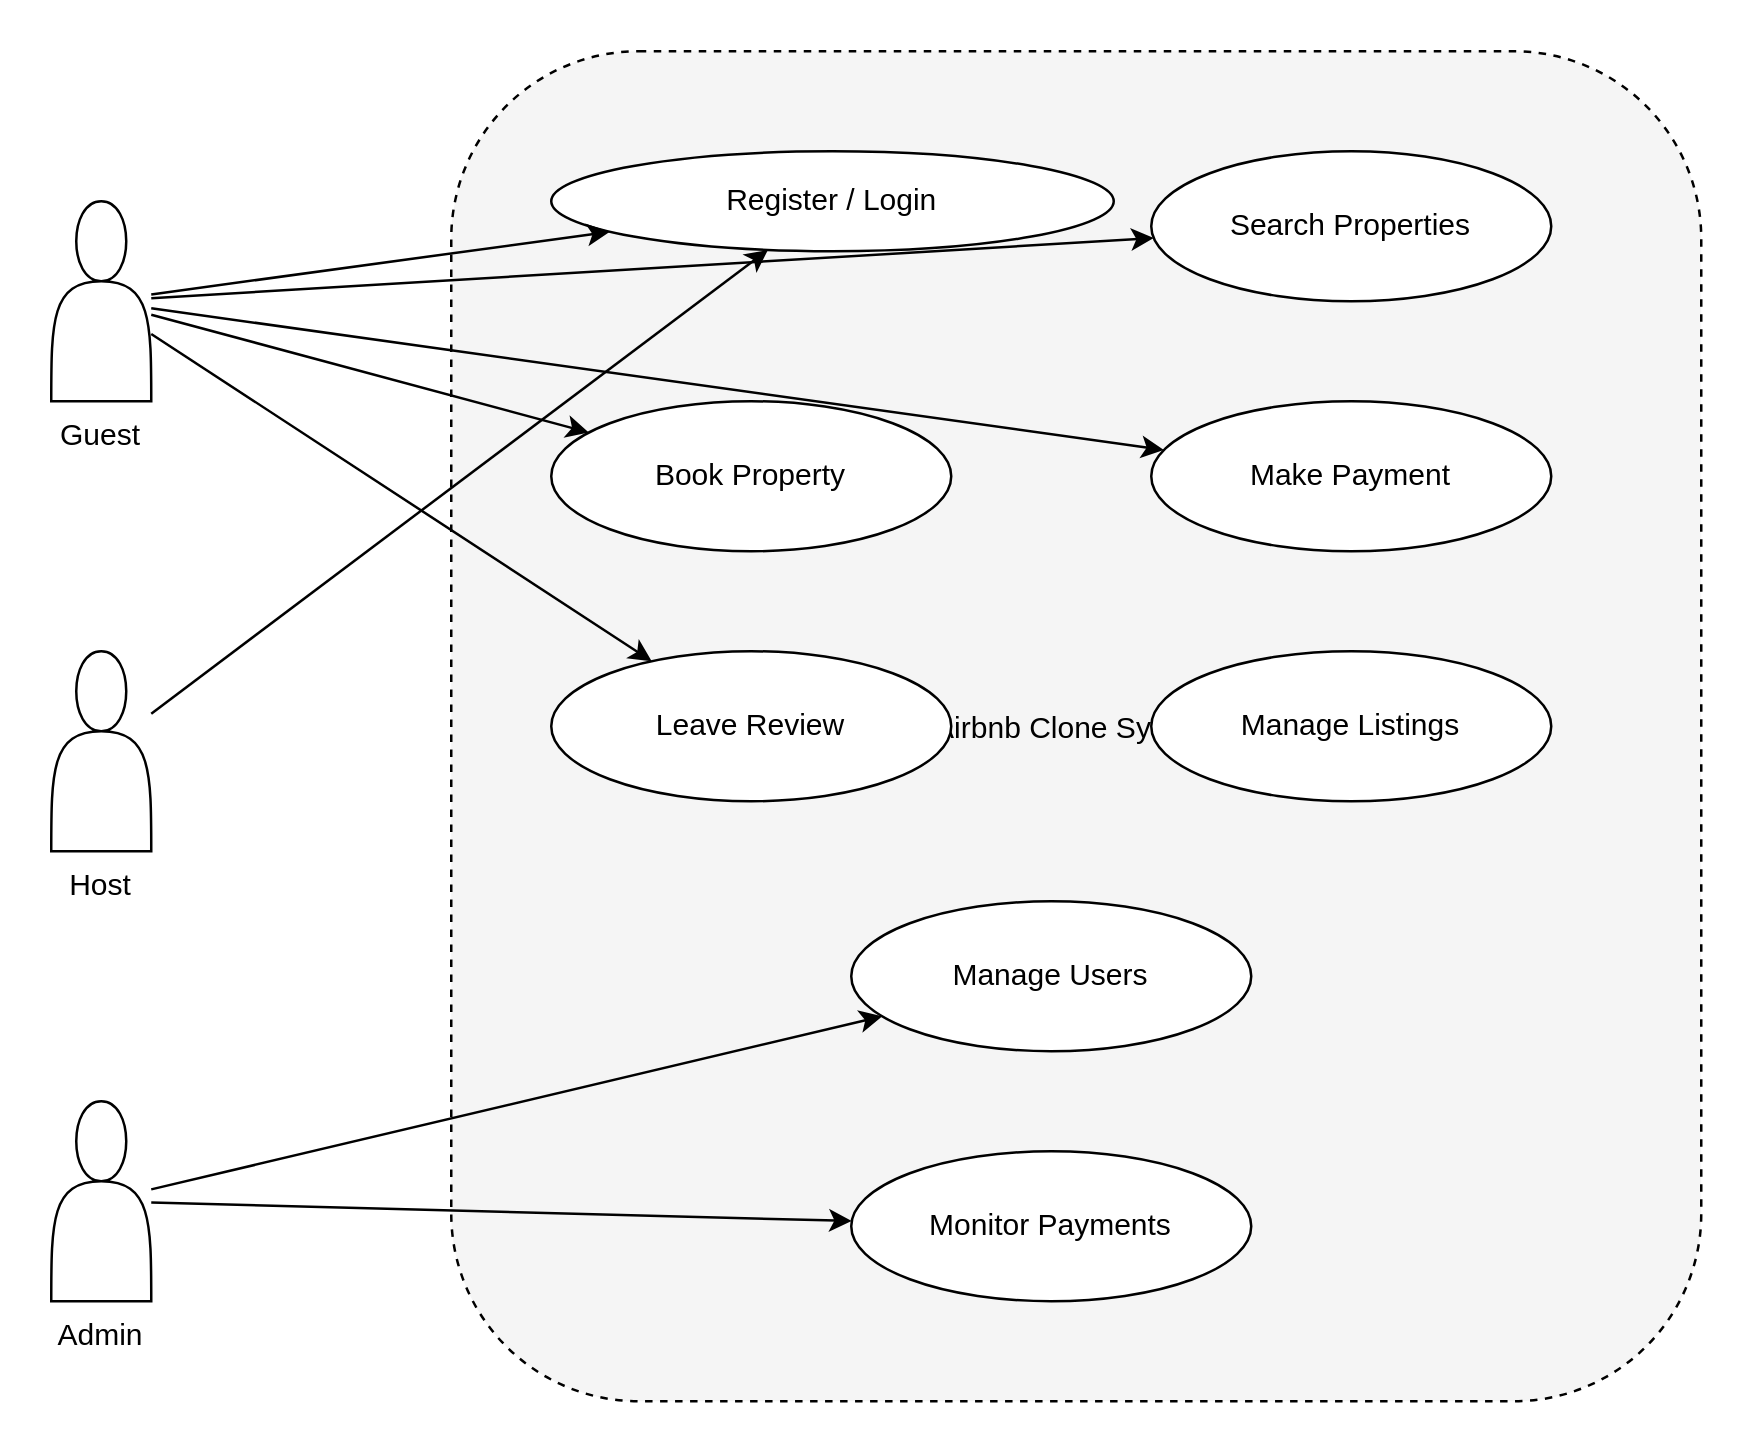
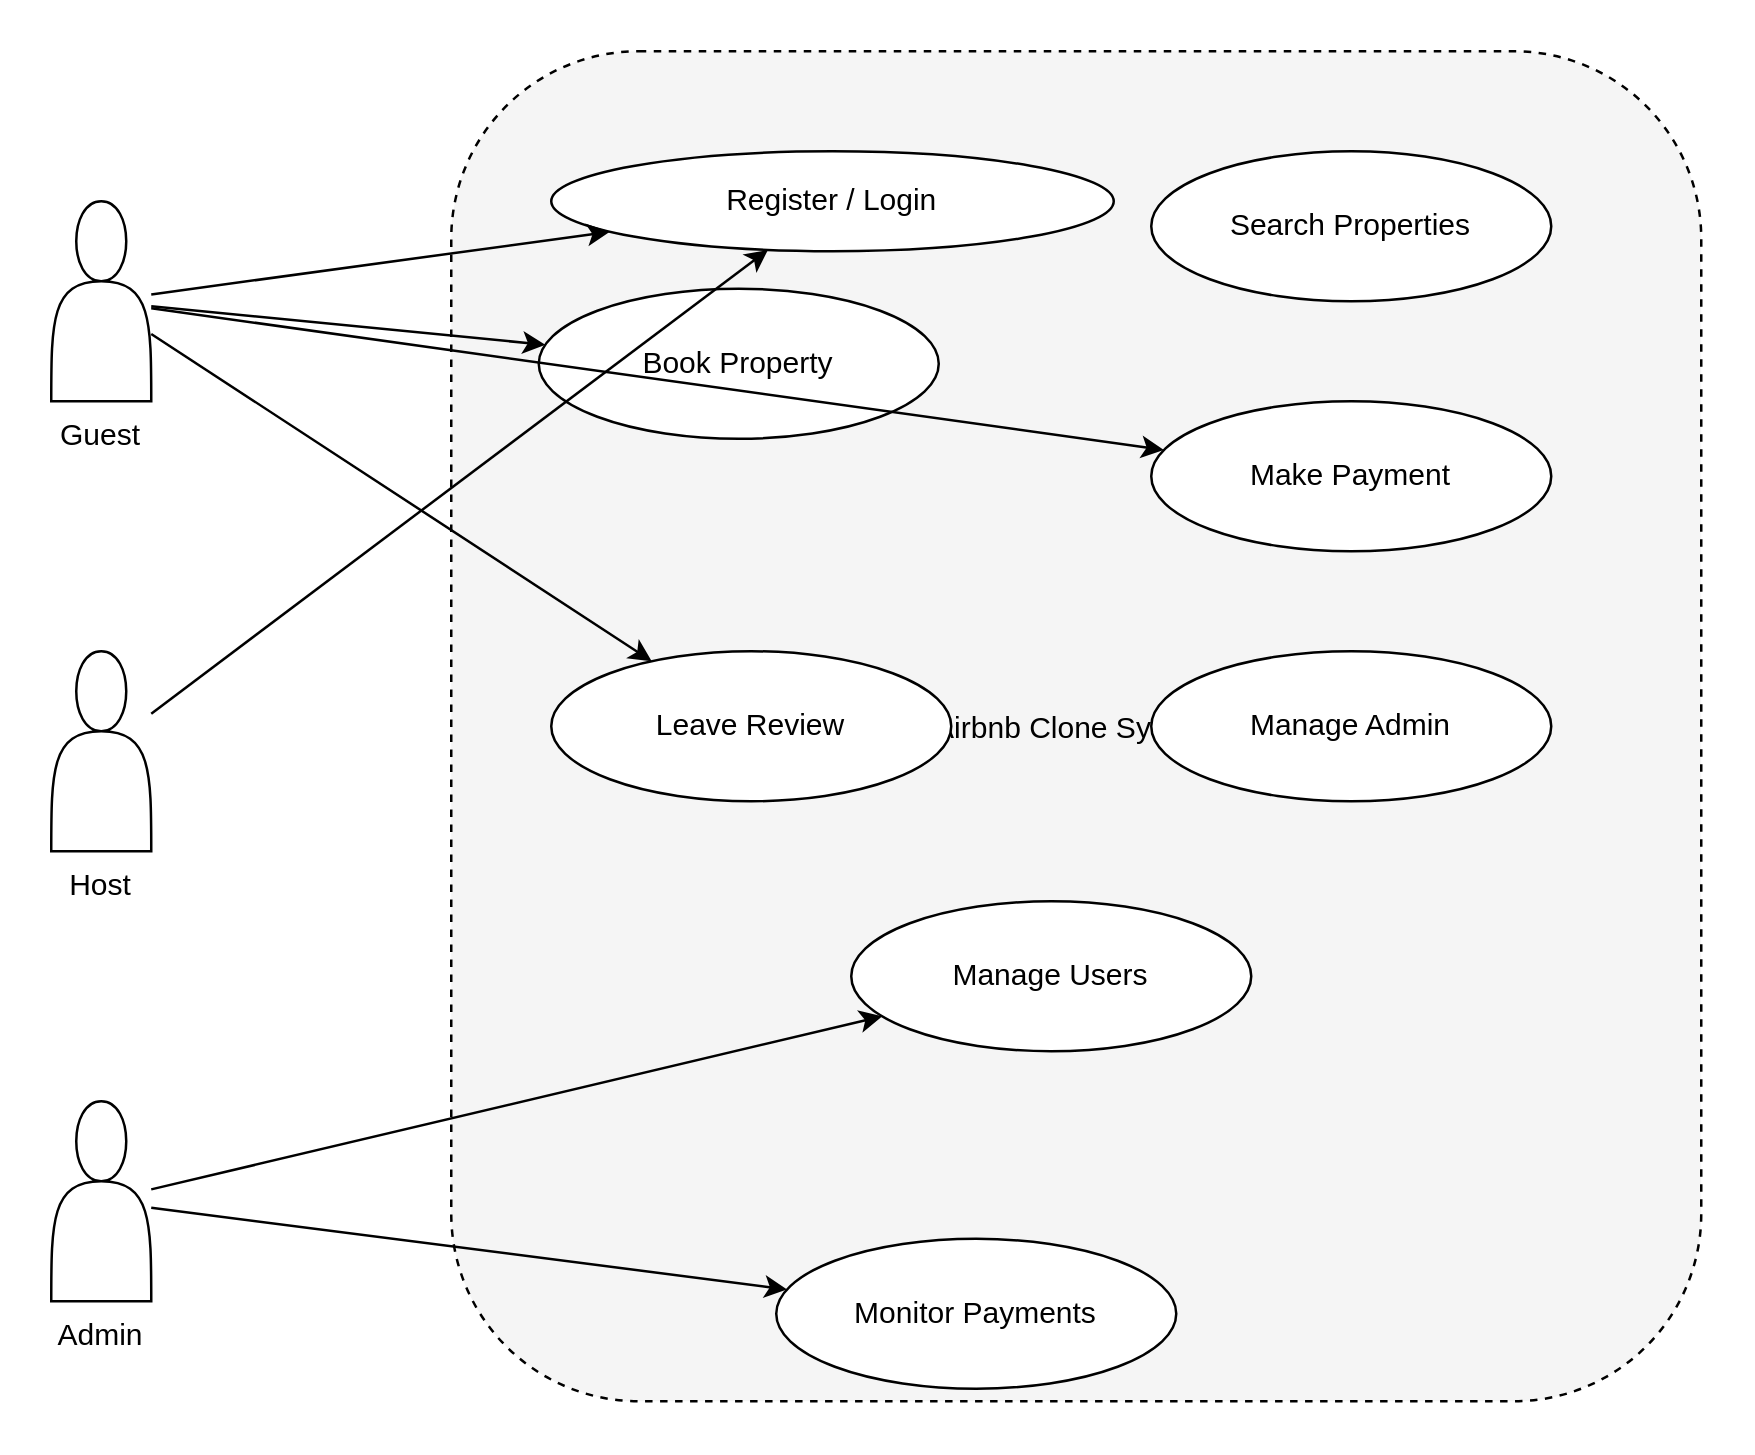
(448, 280) -> none
(751, 476) -> (739, 364)
(1351, 726) -> (1351, 726)
(1051, 1226) -> (976, 1314)
